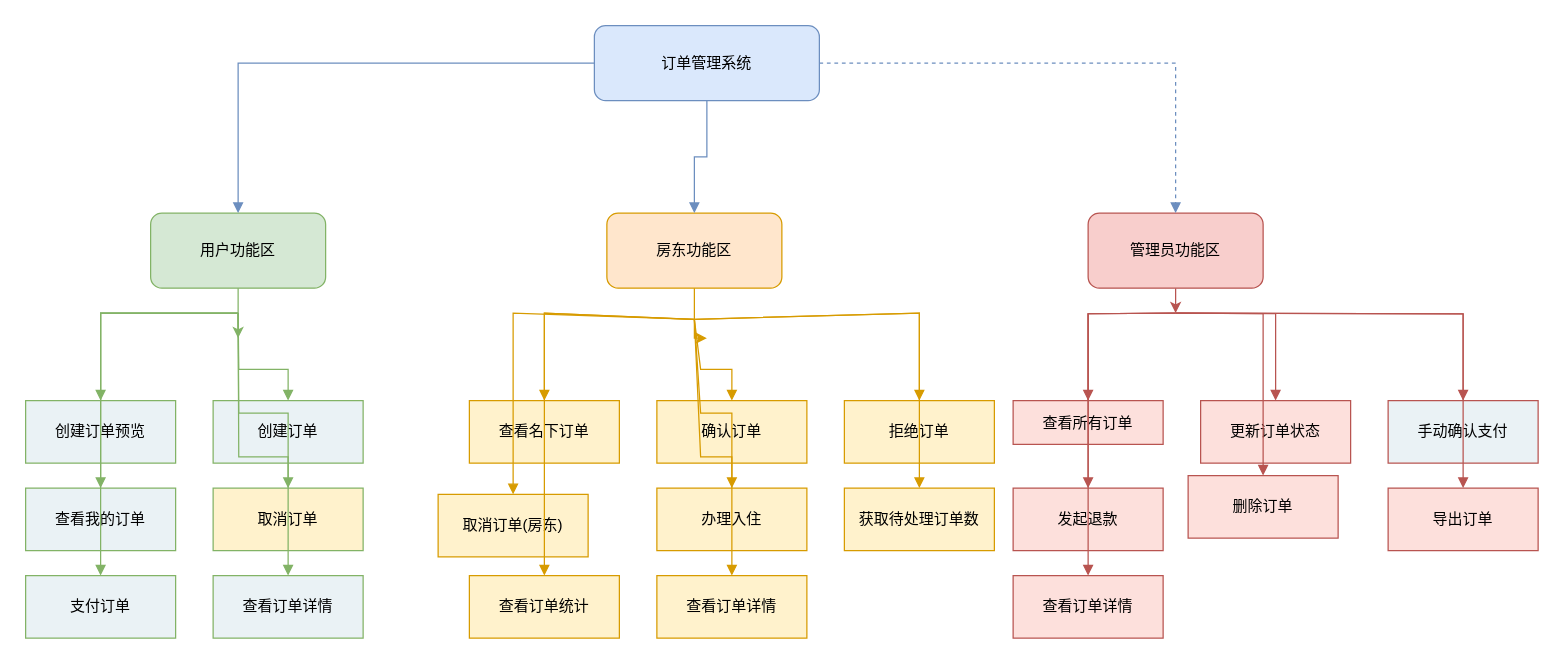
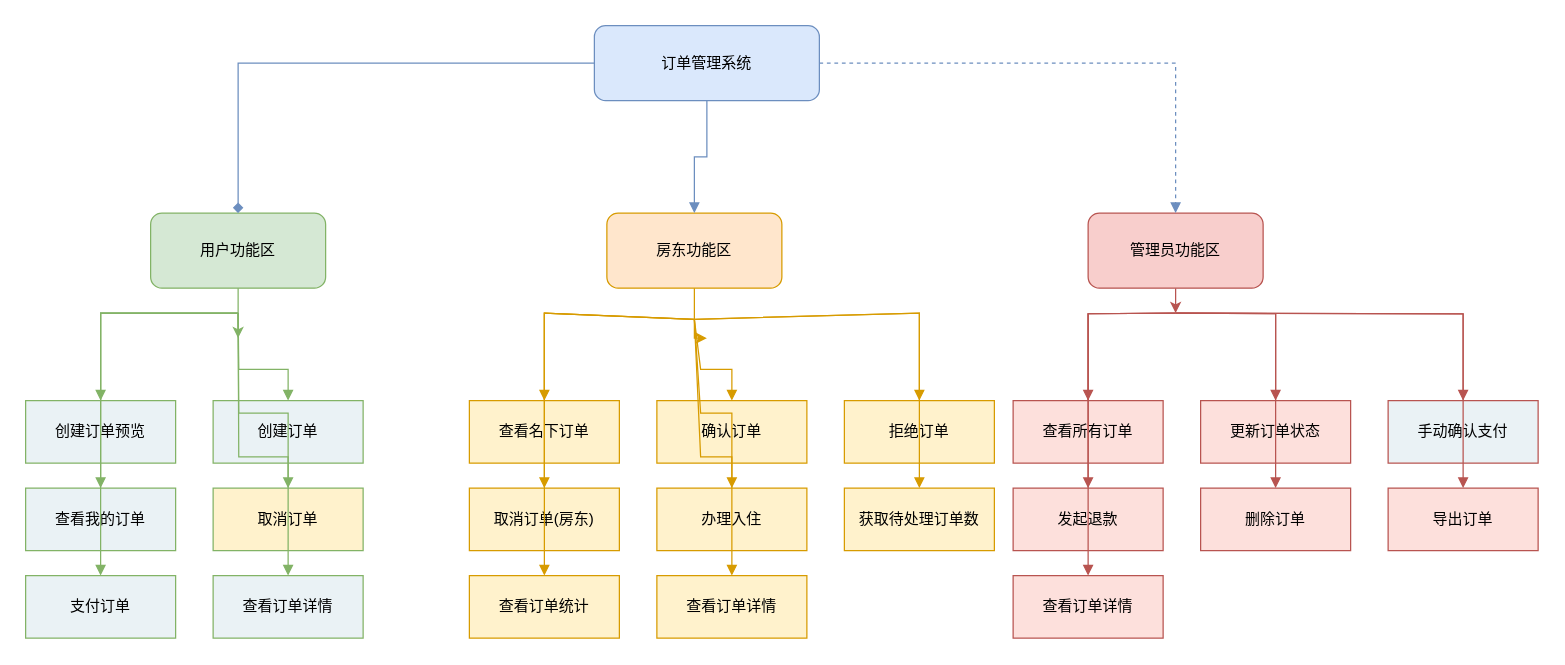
(238, 201) -> (238, 201)
(1088, 423) -> (1088, 432)
(1263, 507) -> (1276, 519)
(513, 526) -> (544, 519)
